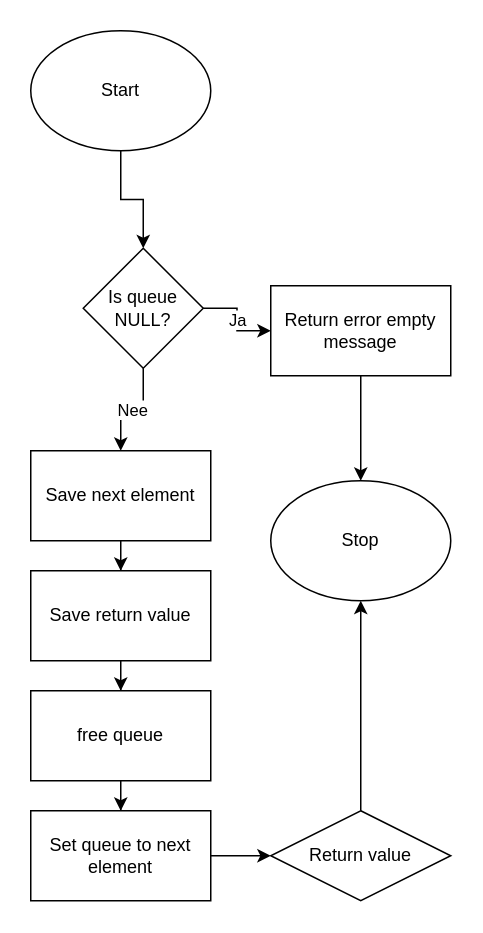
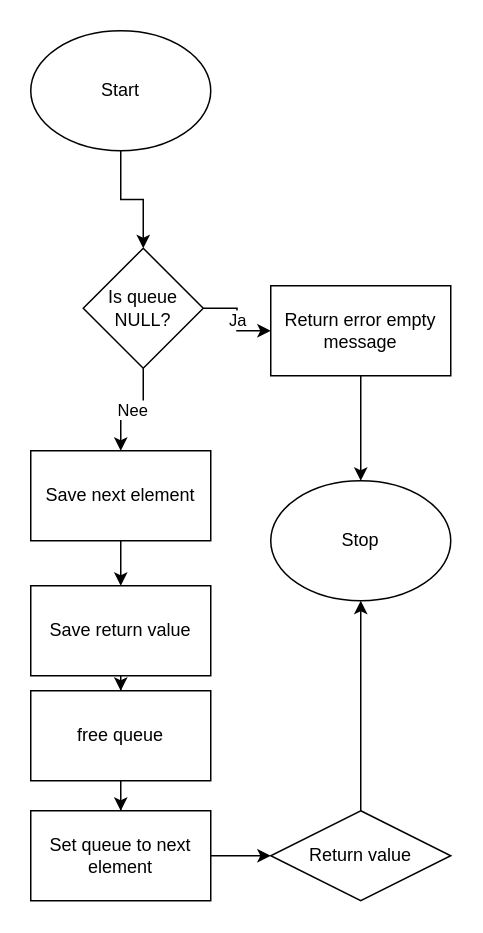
(121, 616) -> (121, 631)
